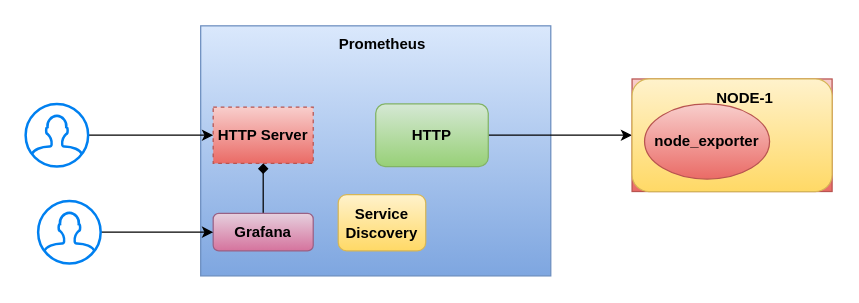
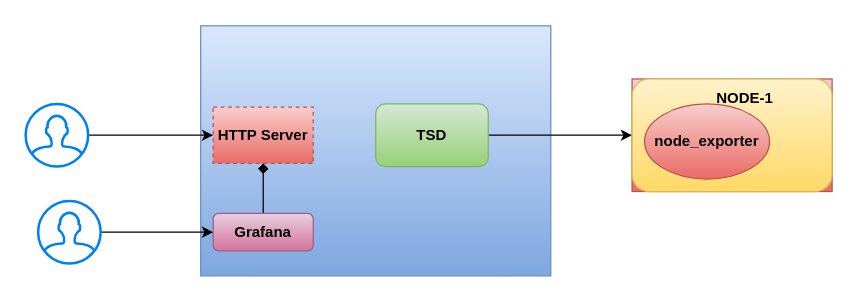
(382, 44) -> none
(432, 136) -> (432, 136)
(382, 223) -> none
